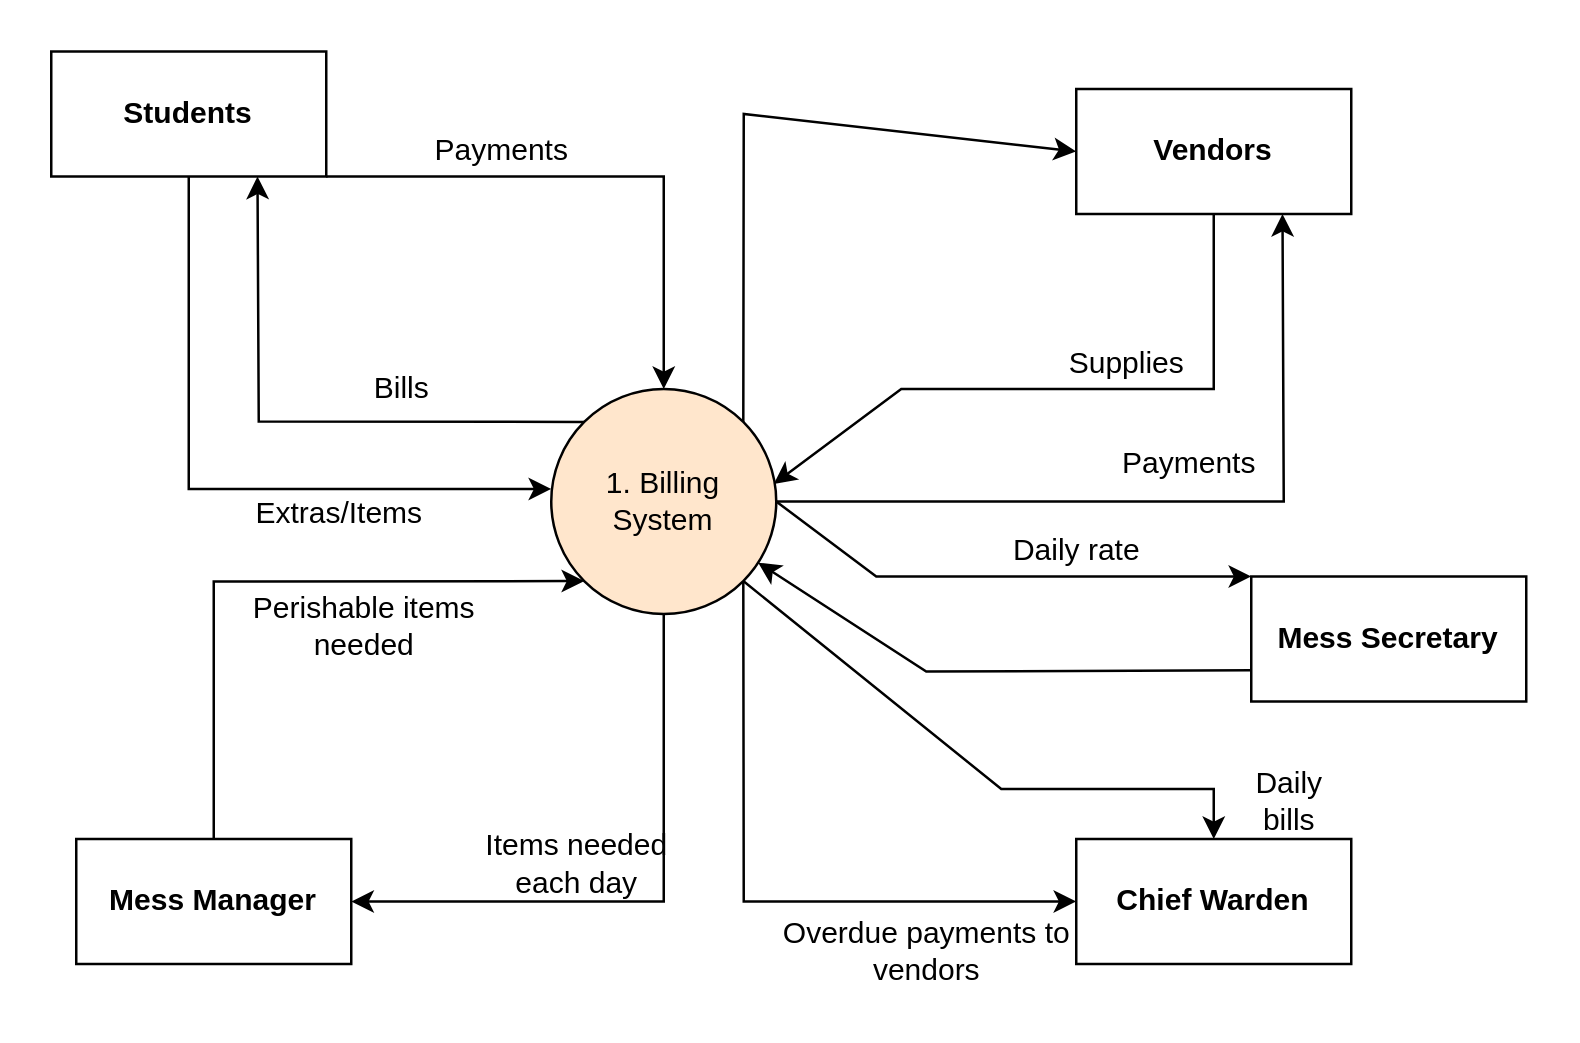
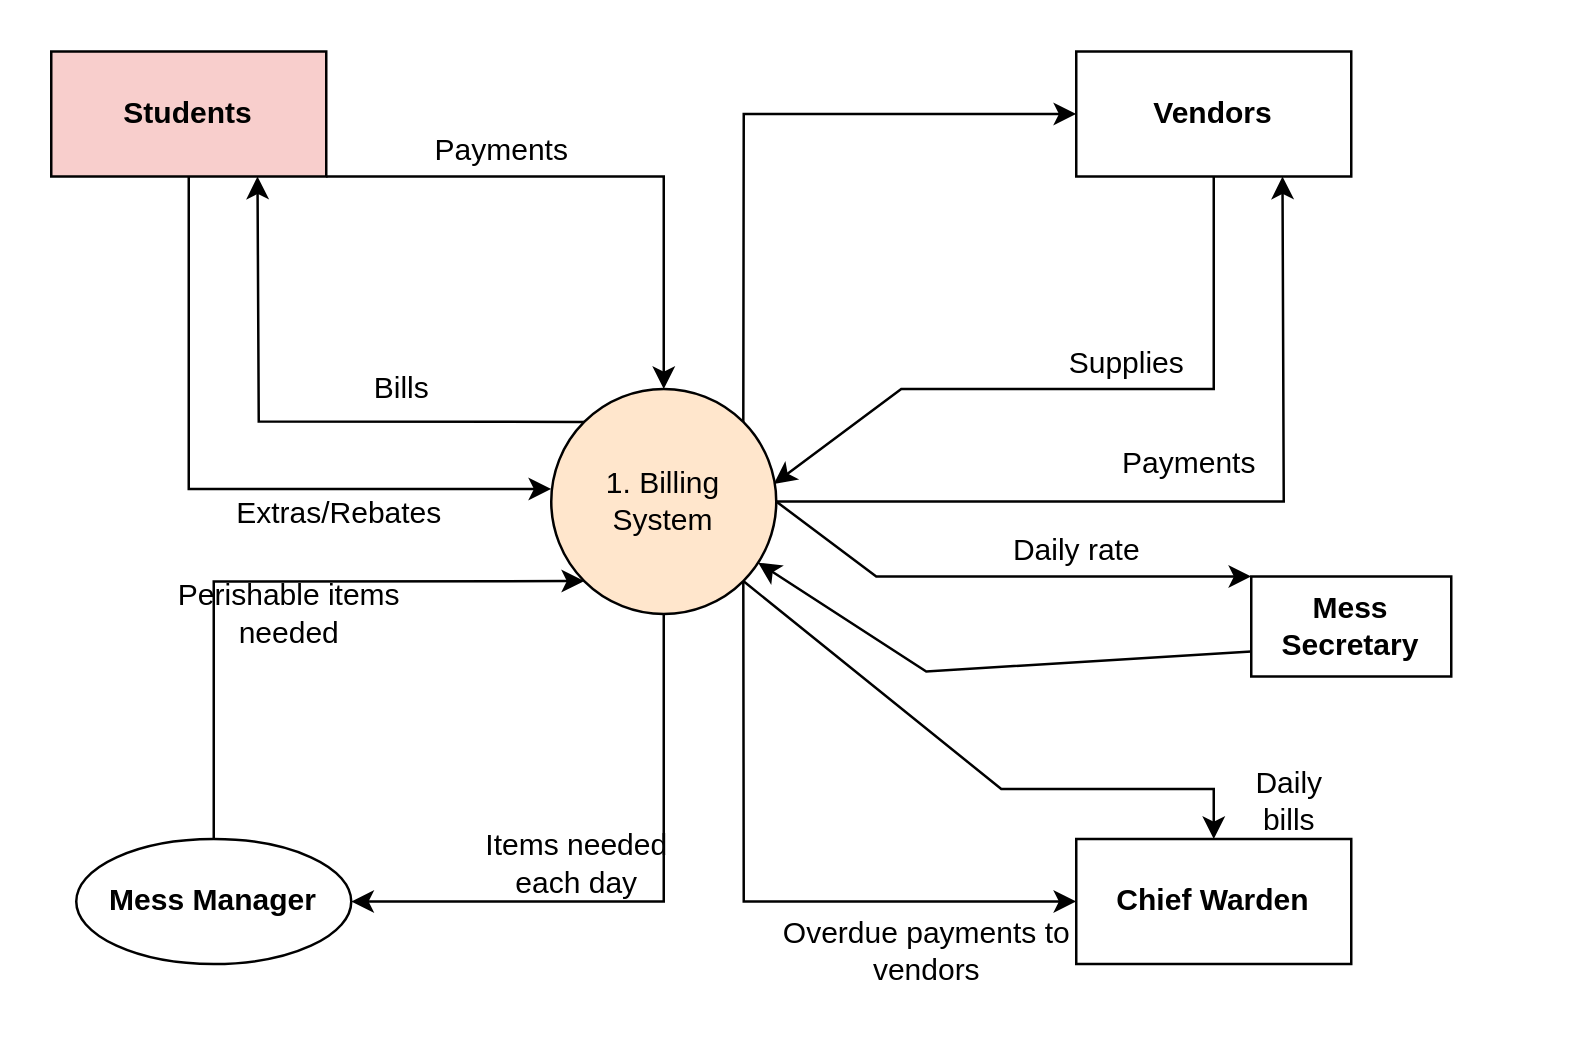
(189, 114) -> (189, 114)
(1214, 151) -> (1214, 114)
(340, 514) -> (340, 514)
(364, 626) -> (289, 614)
(1389, 639) -> (1351, 626)
(214, 901) -> (214, 901)
